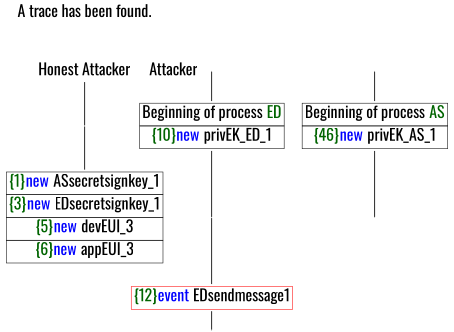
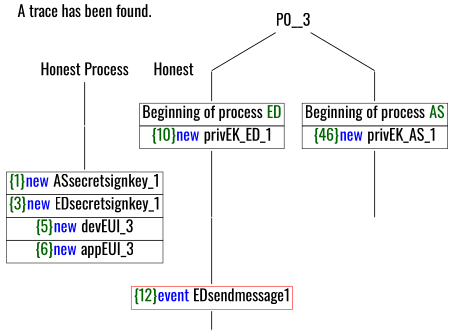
none -> (293, 22)
(85, 71) -> (85, 71)
(174, 71) -> (174, 71)
